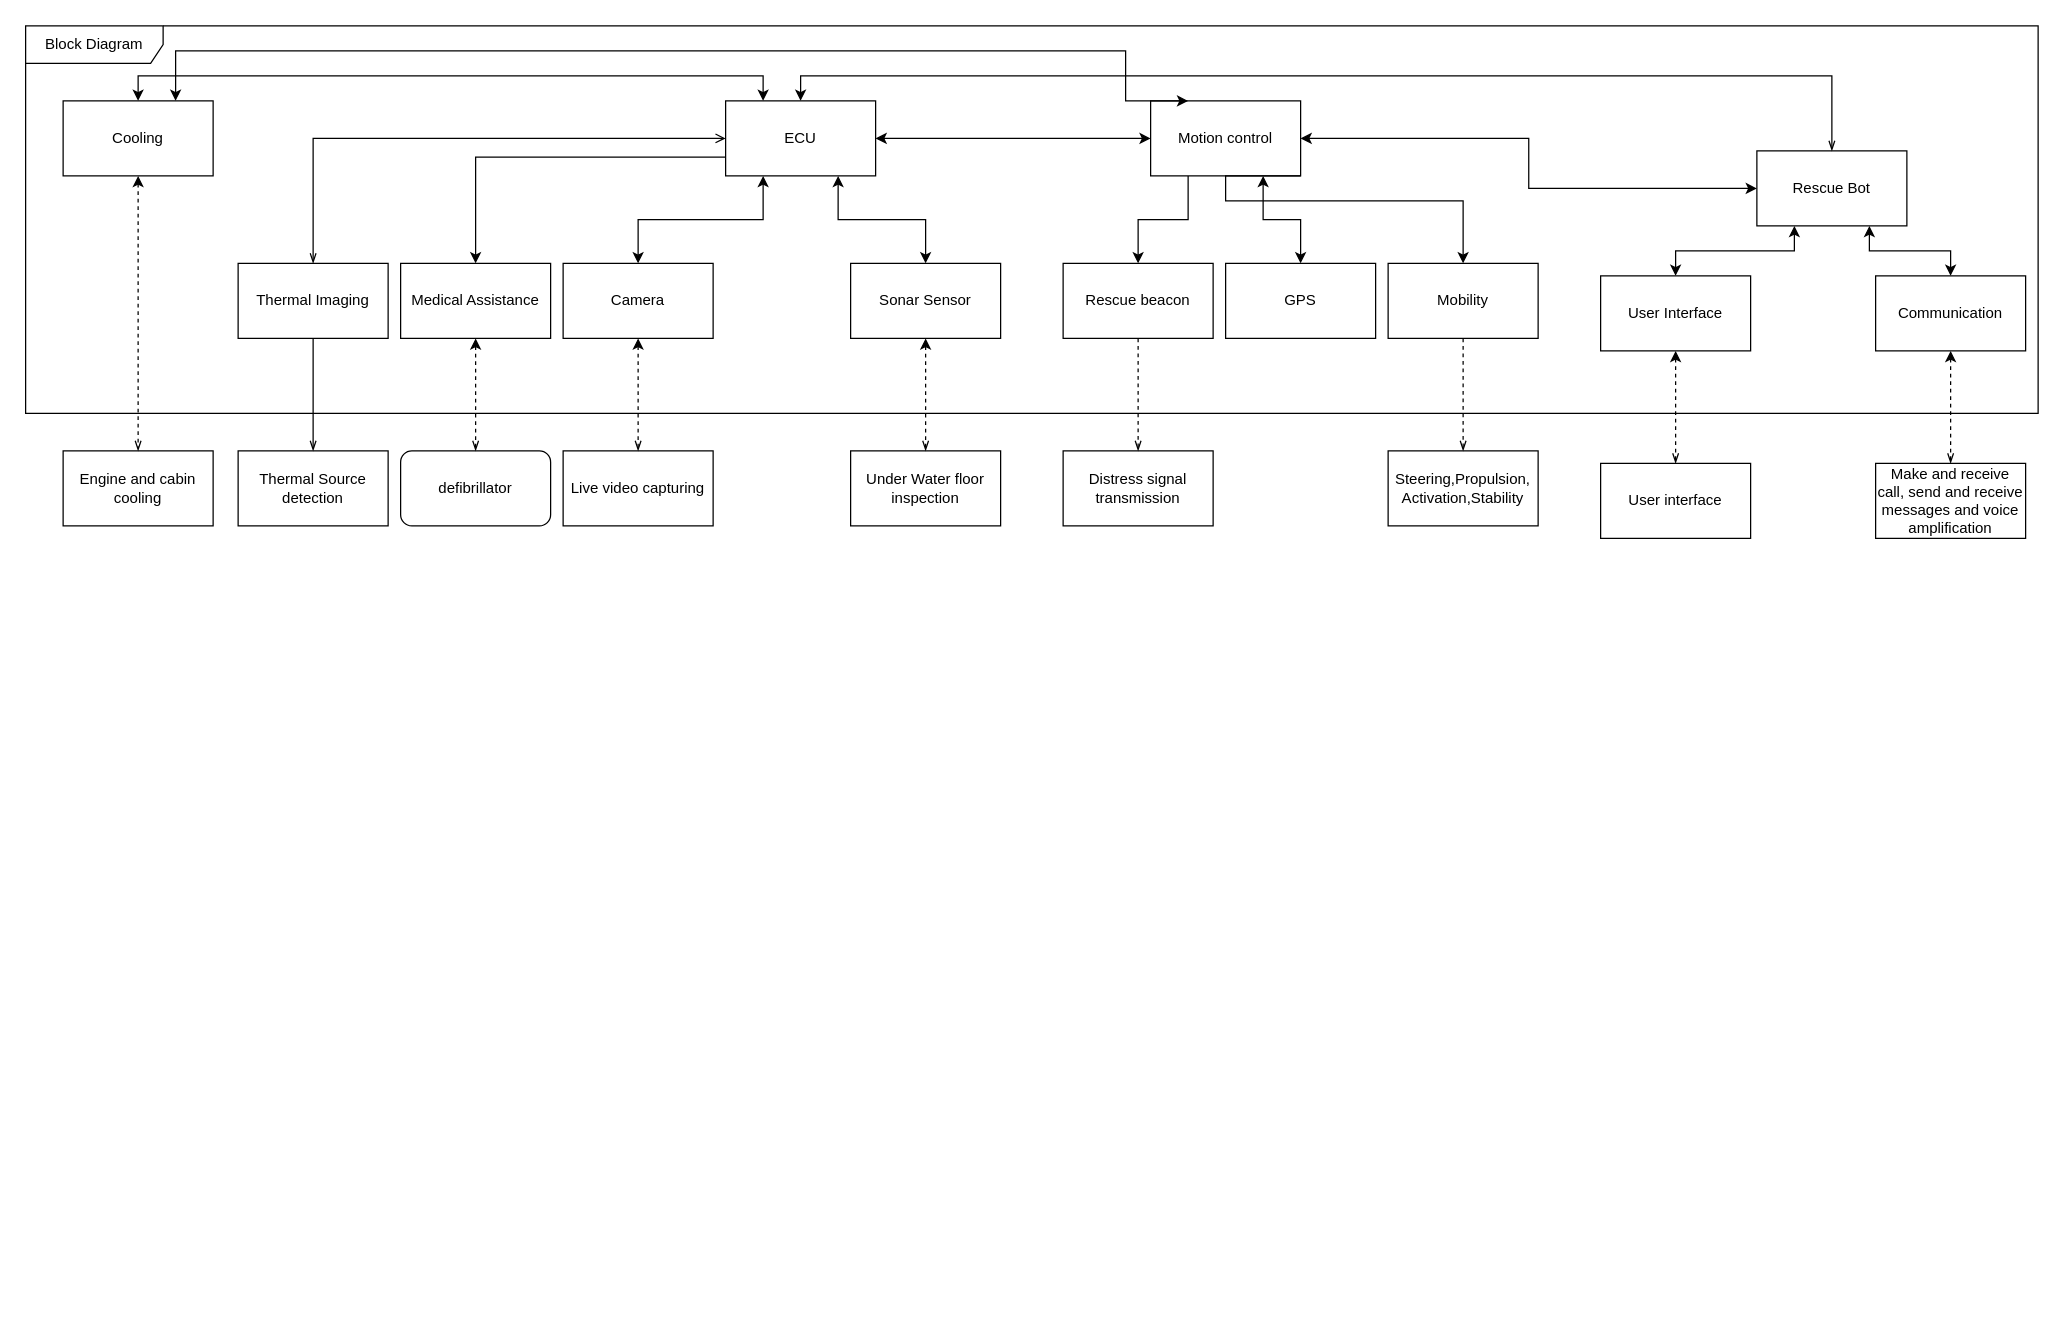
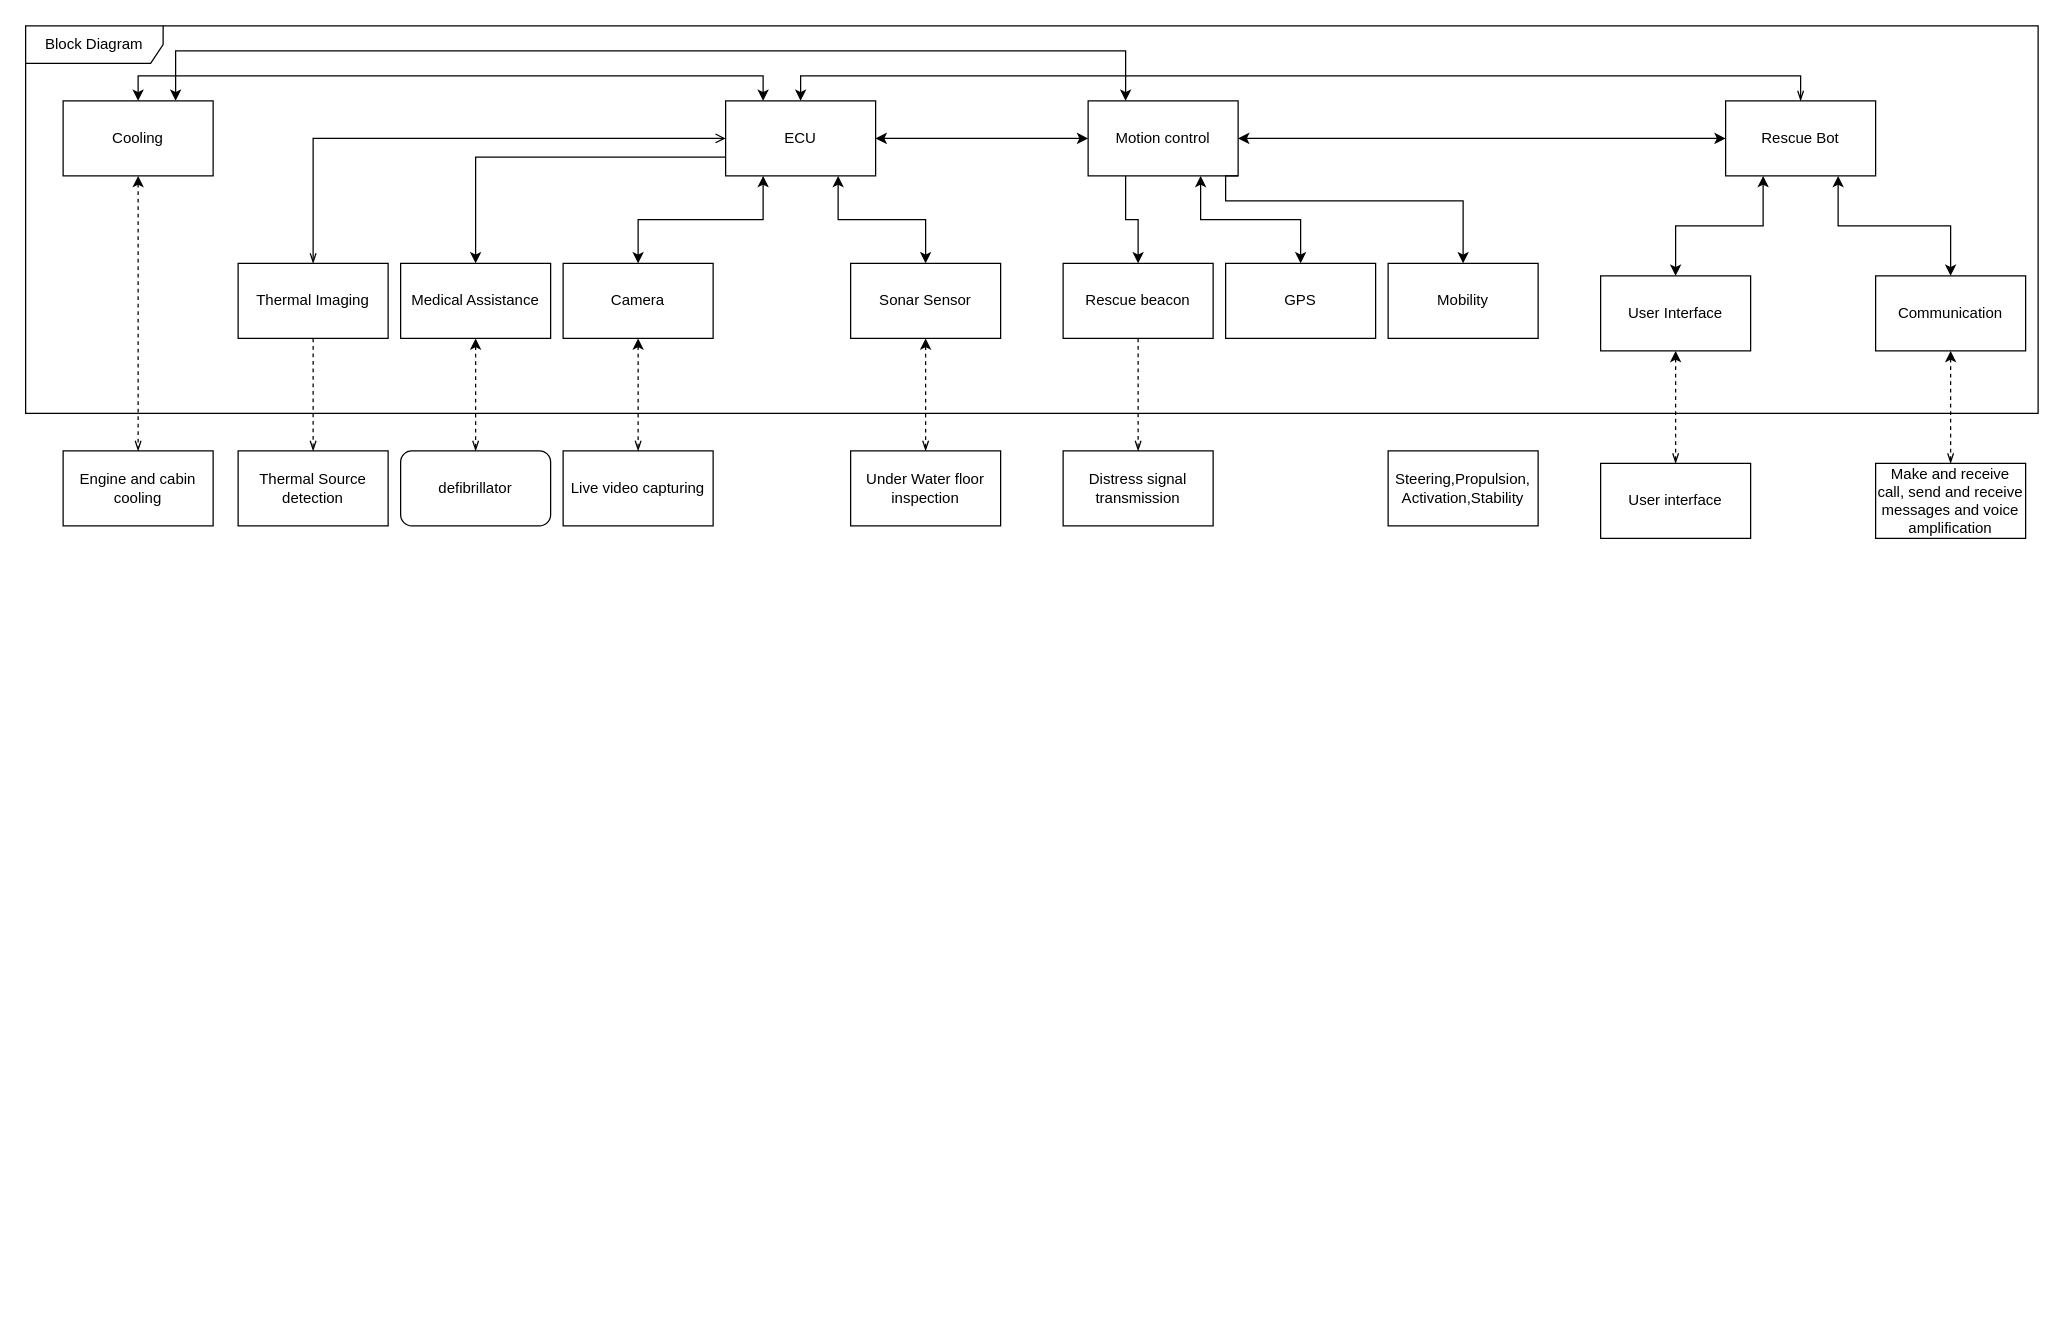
(1226, 138) -> (1163, 138)
(1832, 188) -> (1801, 138)
(313, 391) -> (313, 391)
(1463, 392) -> none
